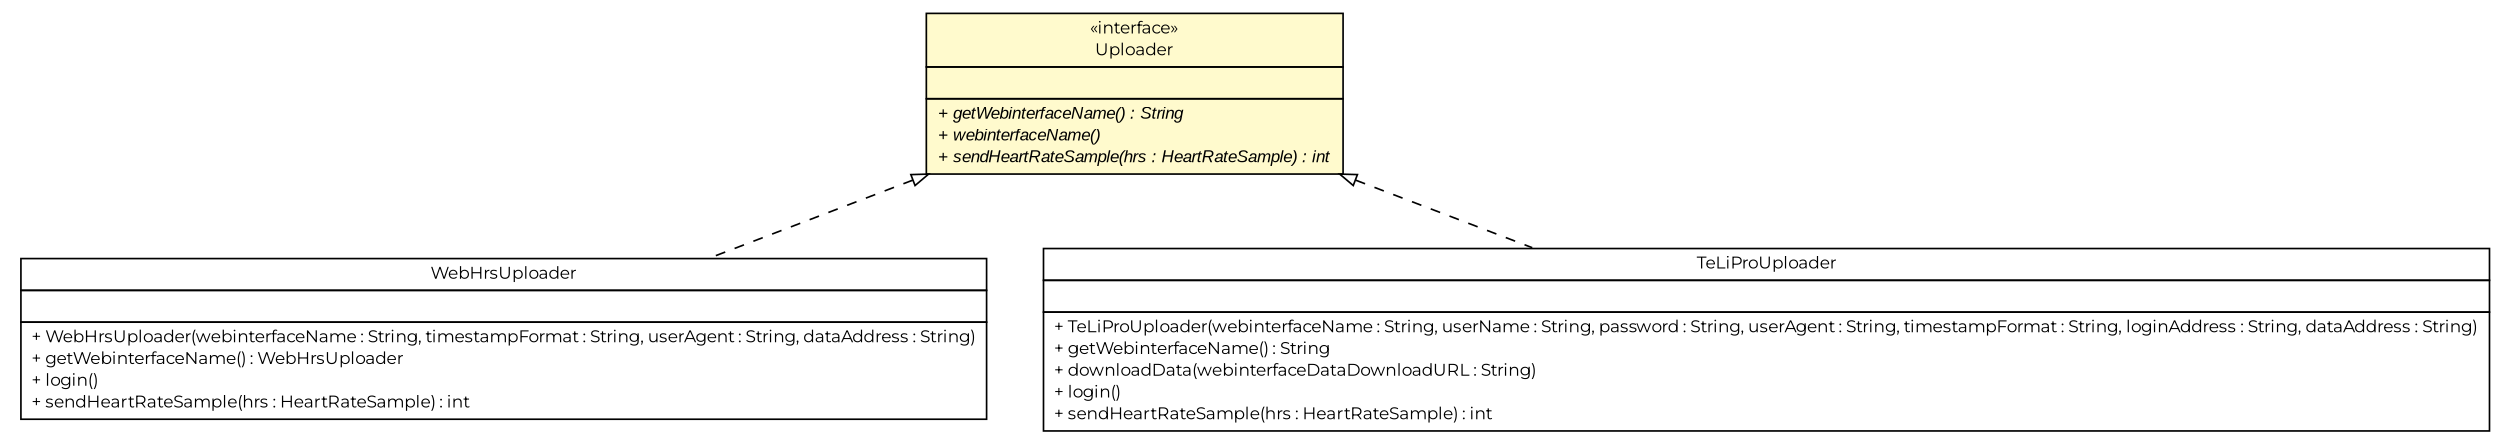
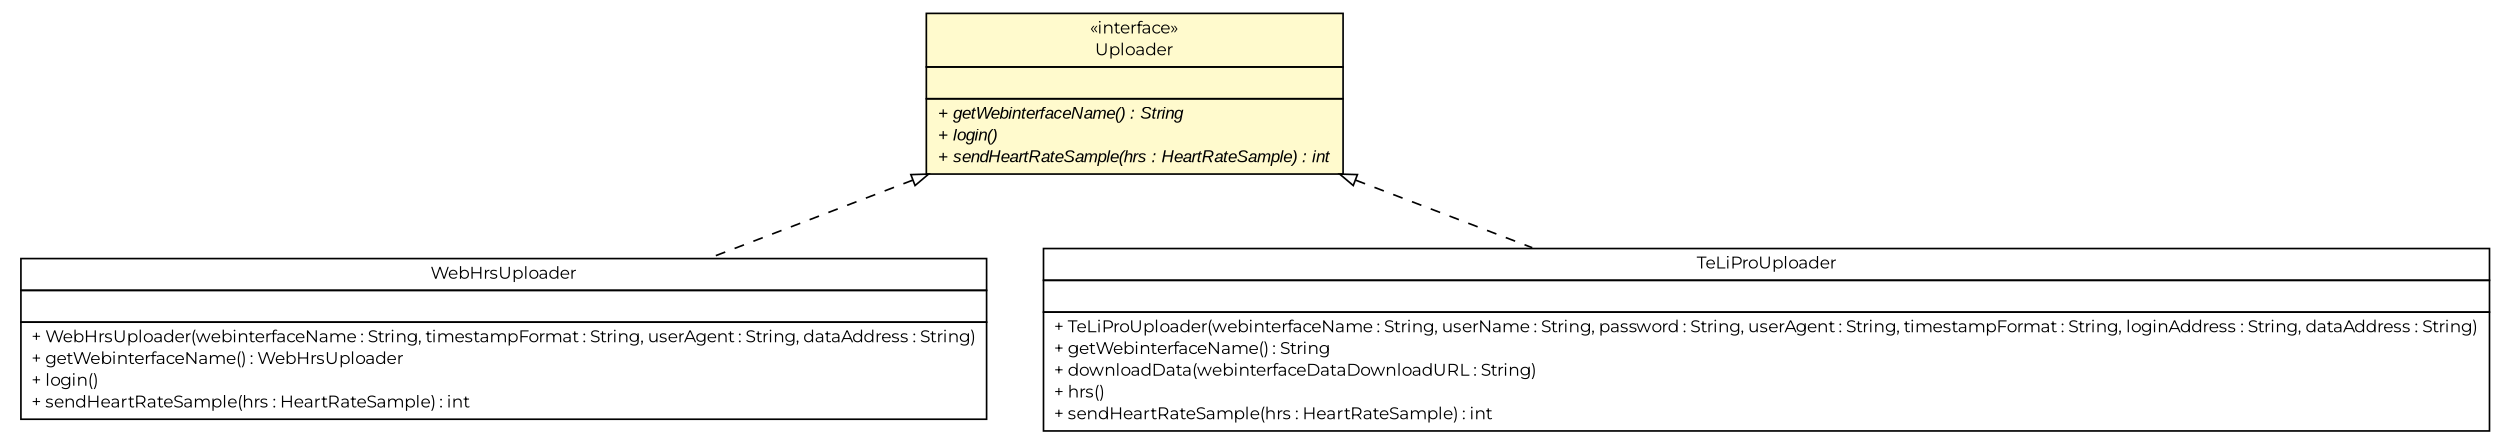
(1019, 136) -> (968, 136)
(1088, 392) -> (1079, 392)
